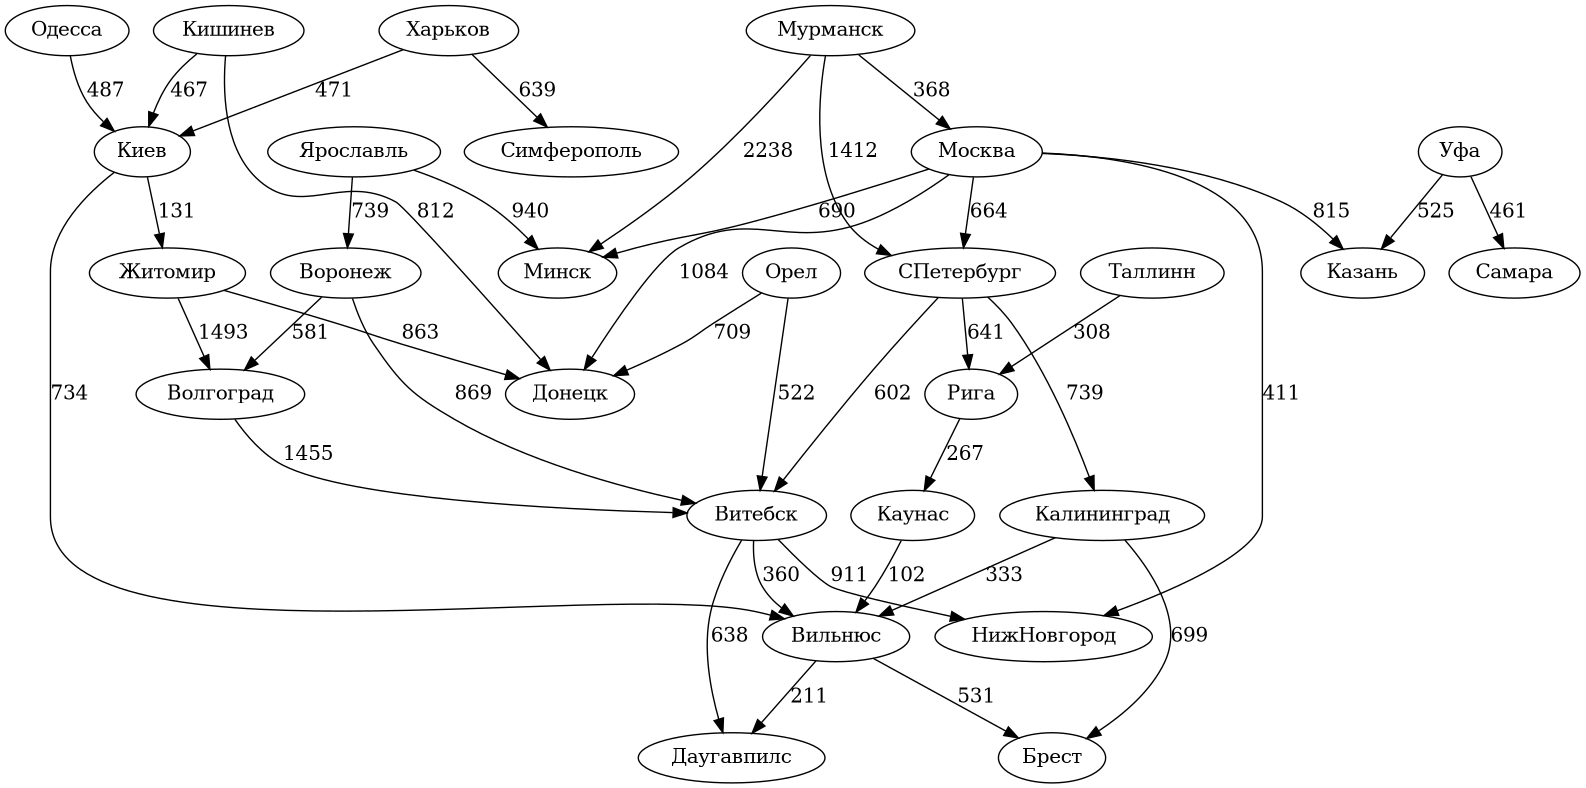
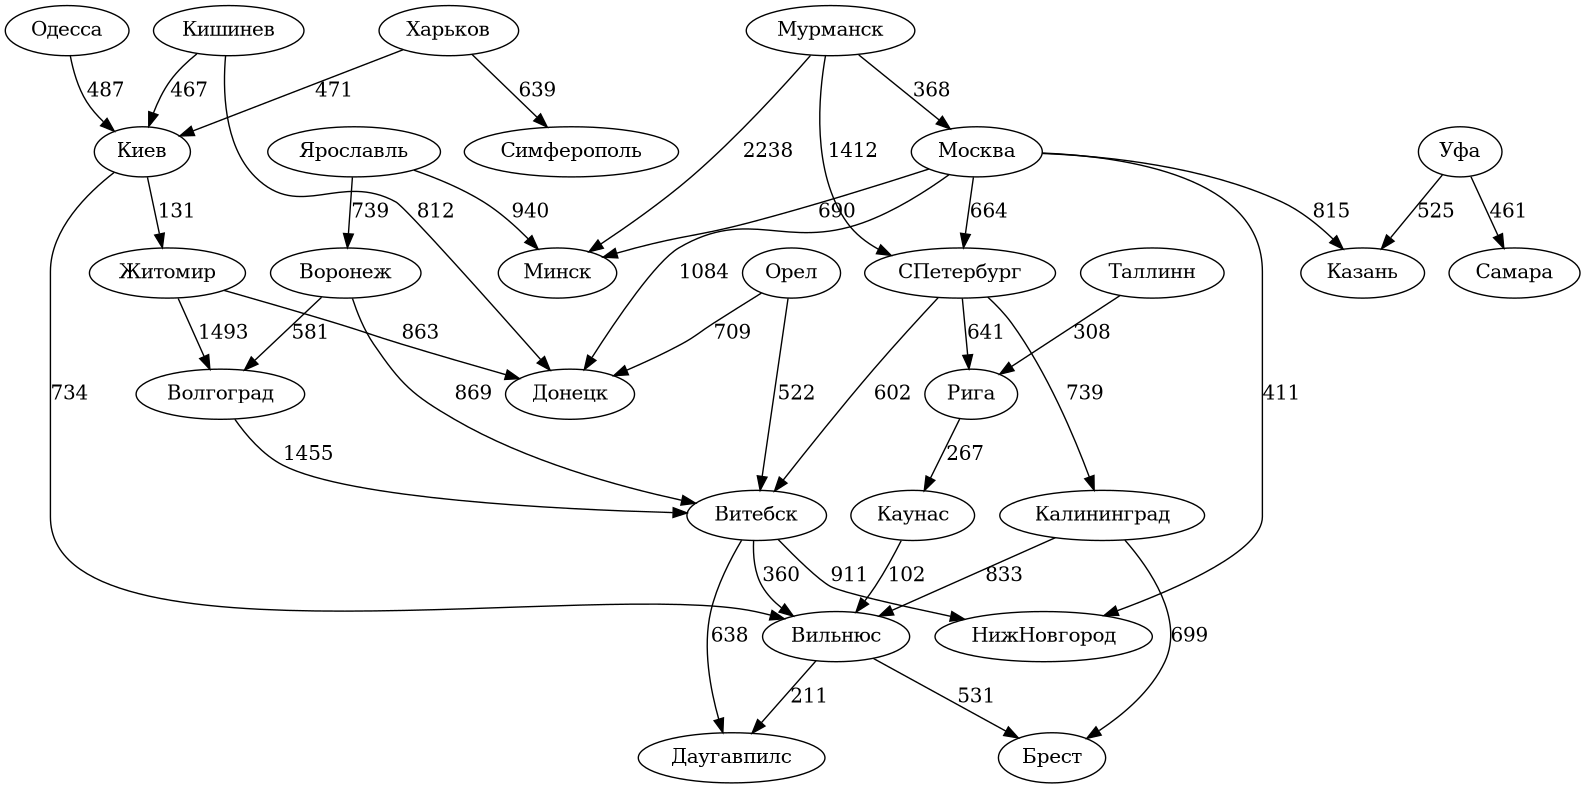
(1005, 576) -> (1005, 576)
